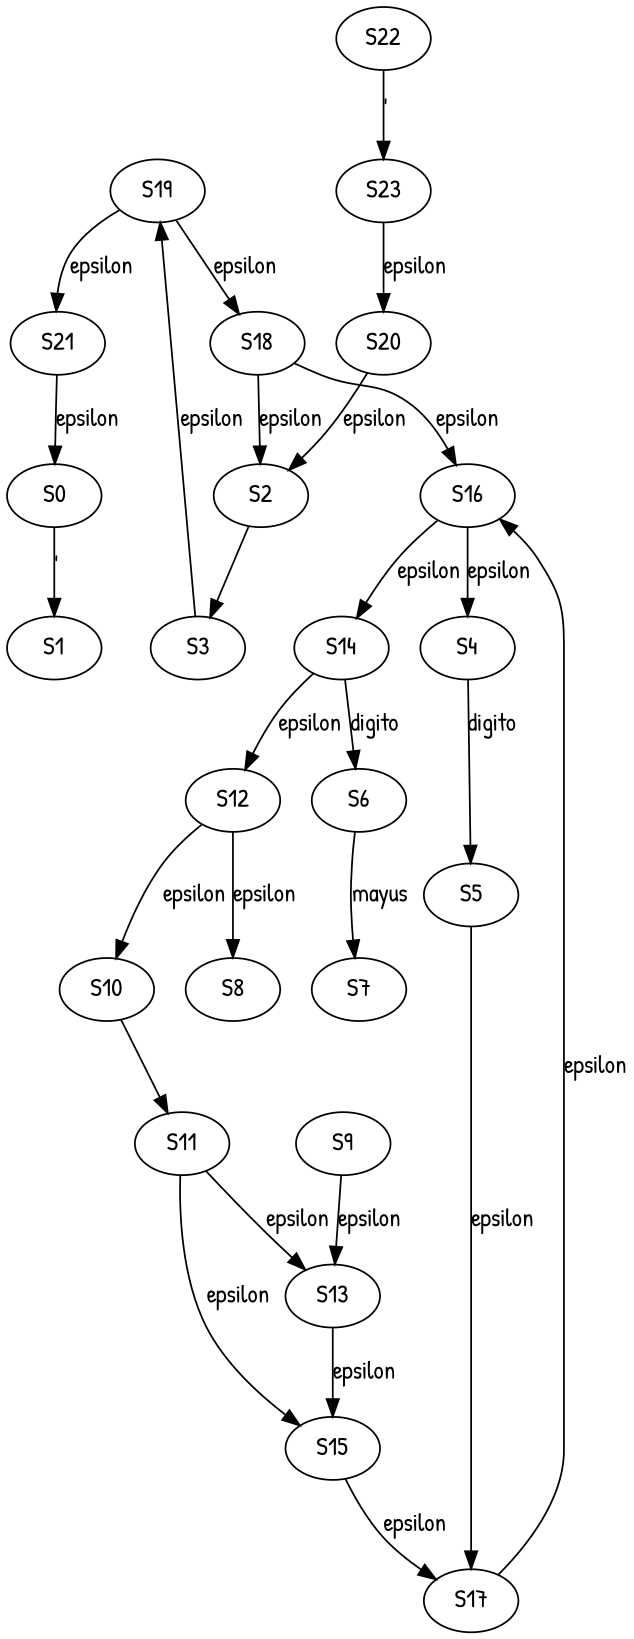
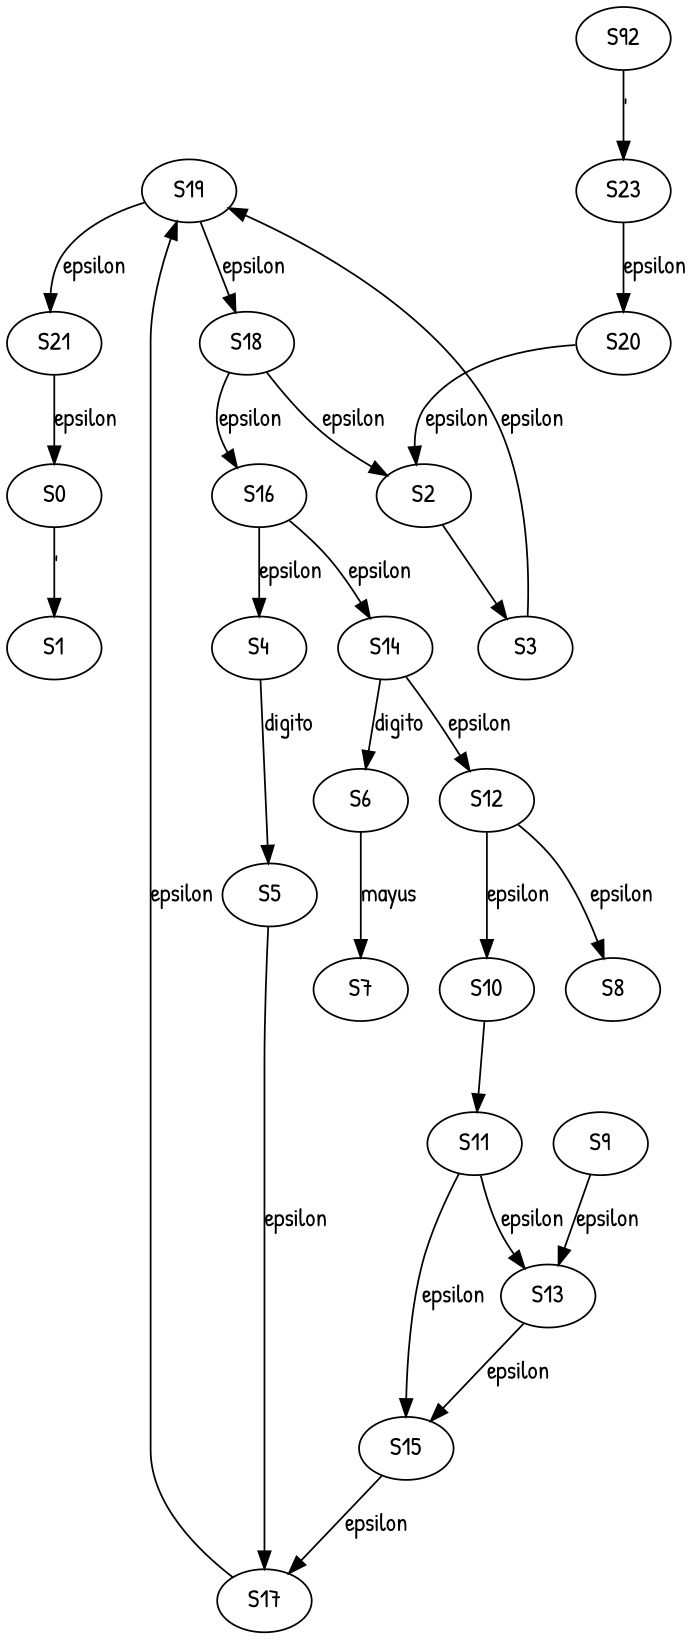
(384, 39) -> (623, 39)
(564, 1055) -> (151, 921)
